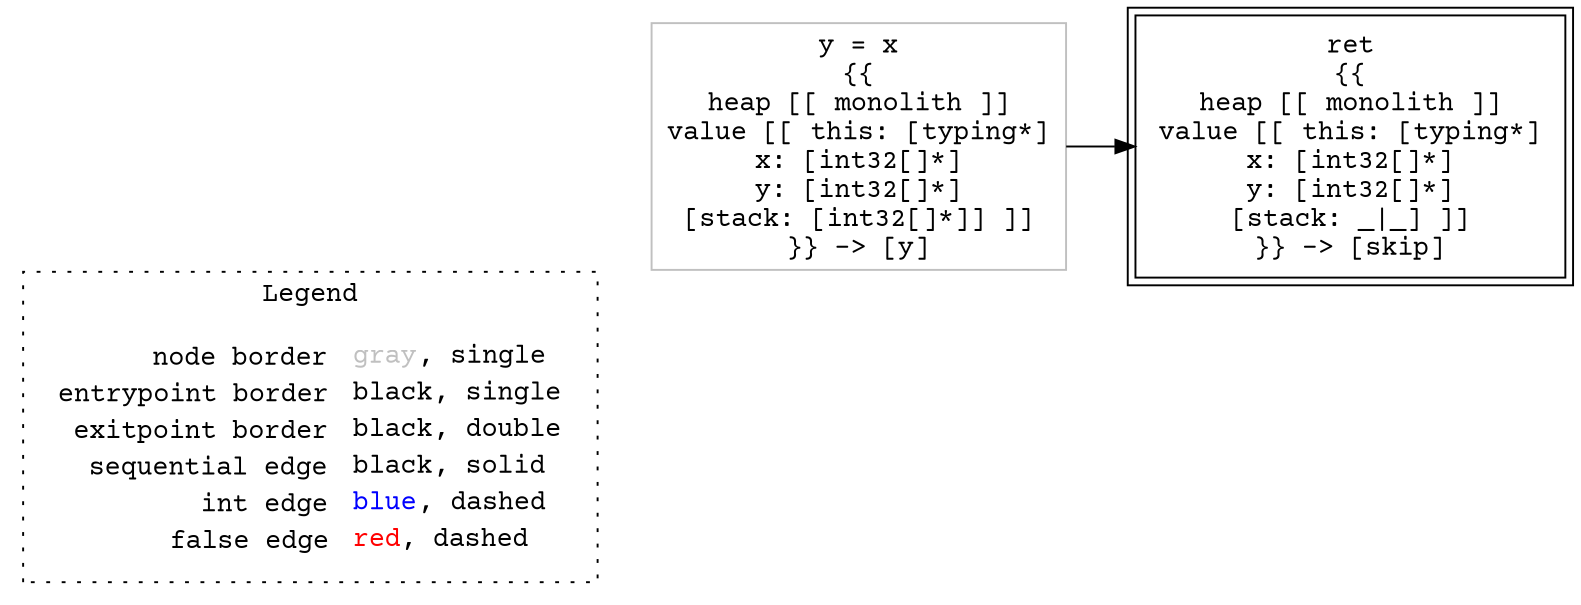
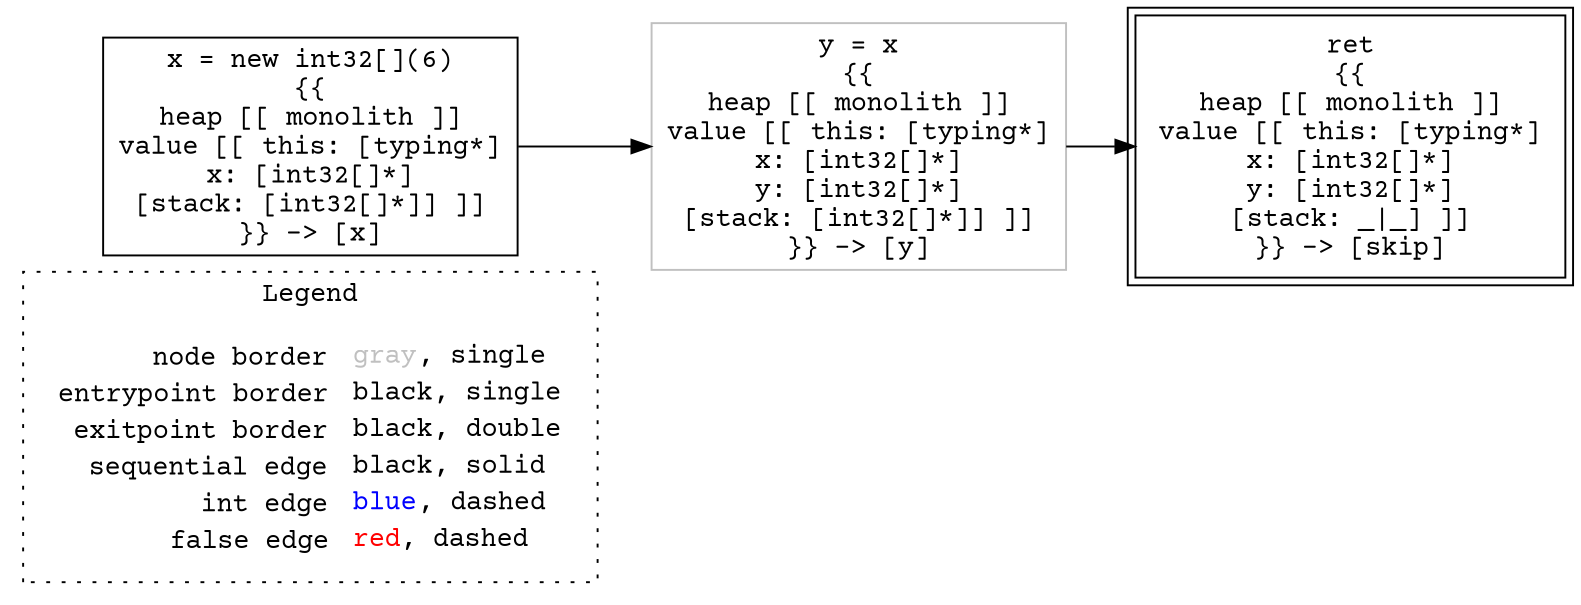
none -> (310, 147)
